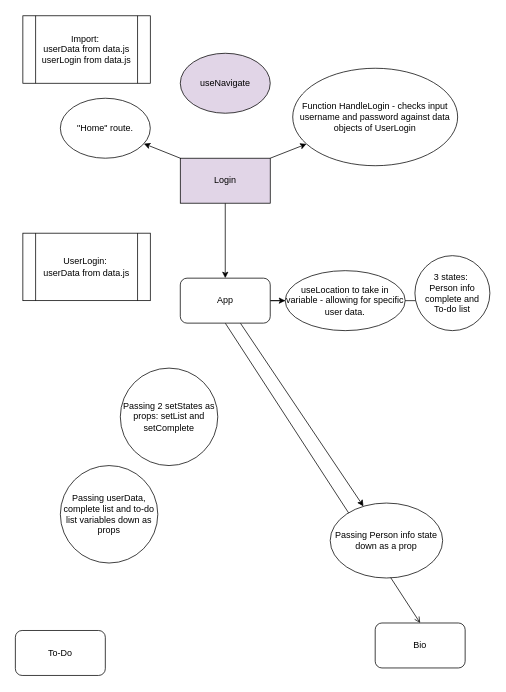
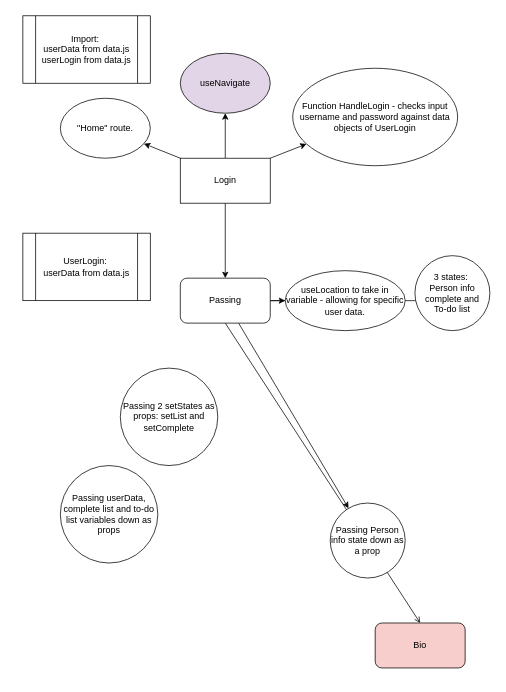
none -> (225, 138)
(225, 180) -> (225, 180)
(225, 300) -> (225, 300)
(387, 540) -> (368, 540)
(420, 645) -> (420, 645)
(60, 653) -> none
